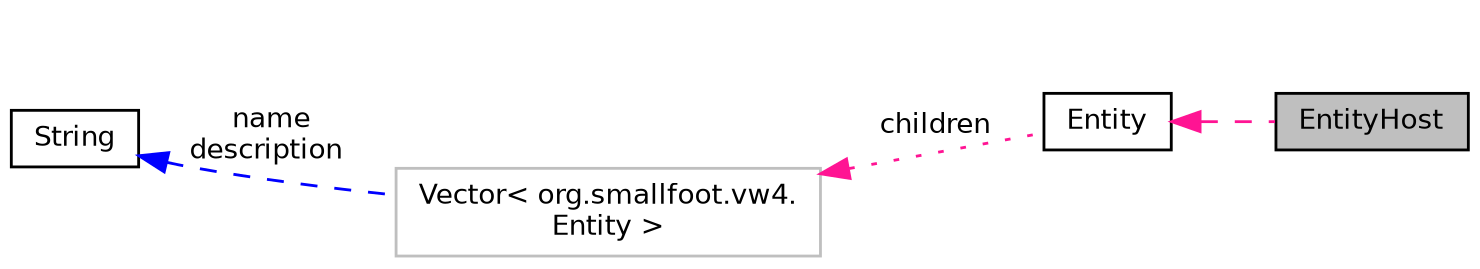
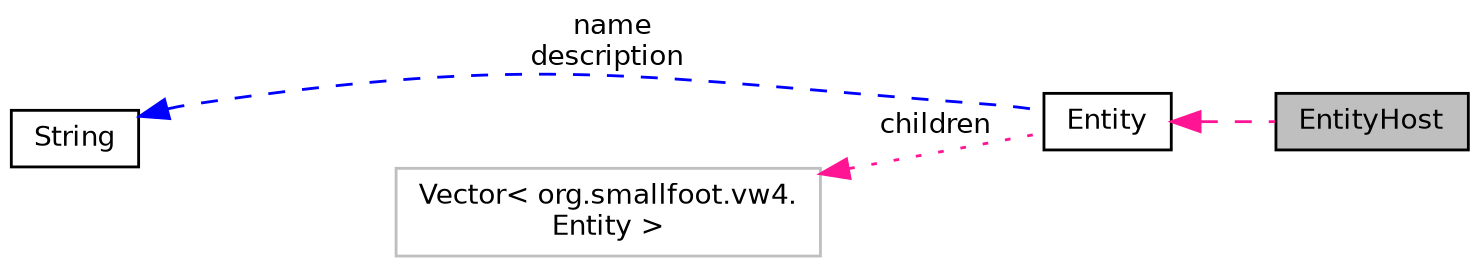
(281, 181) -> (605, 76)
